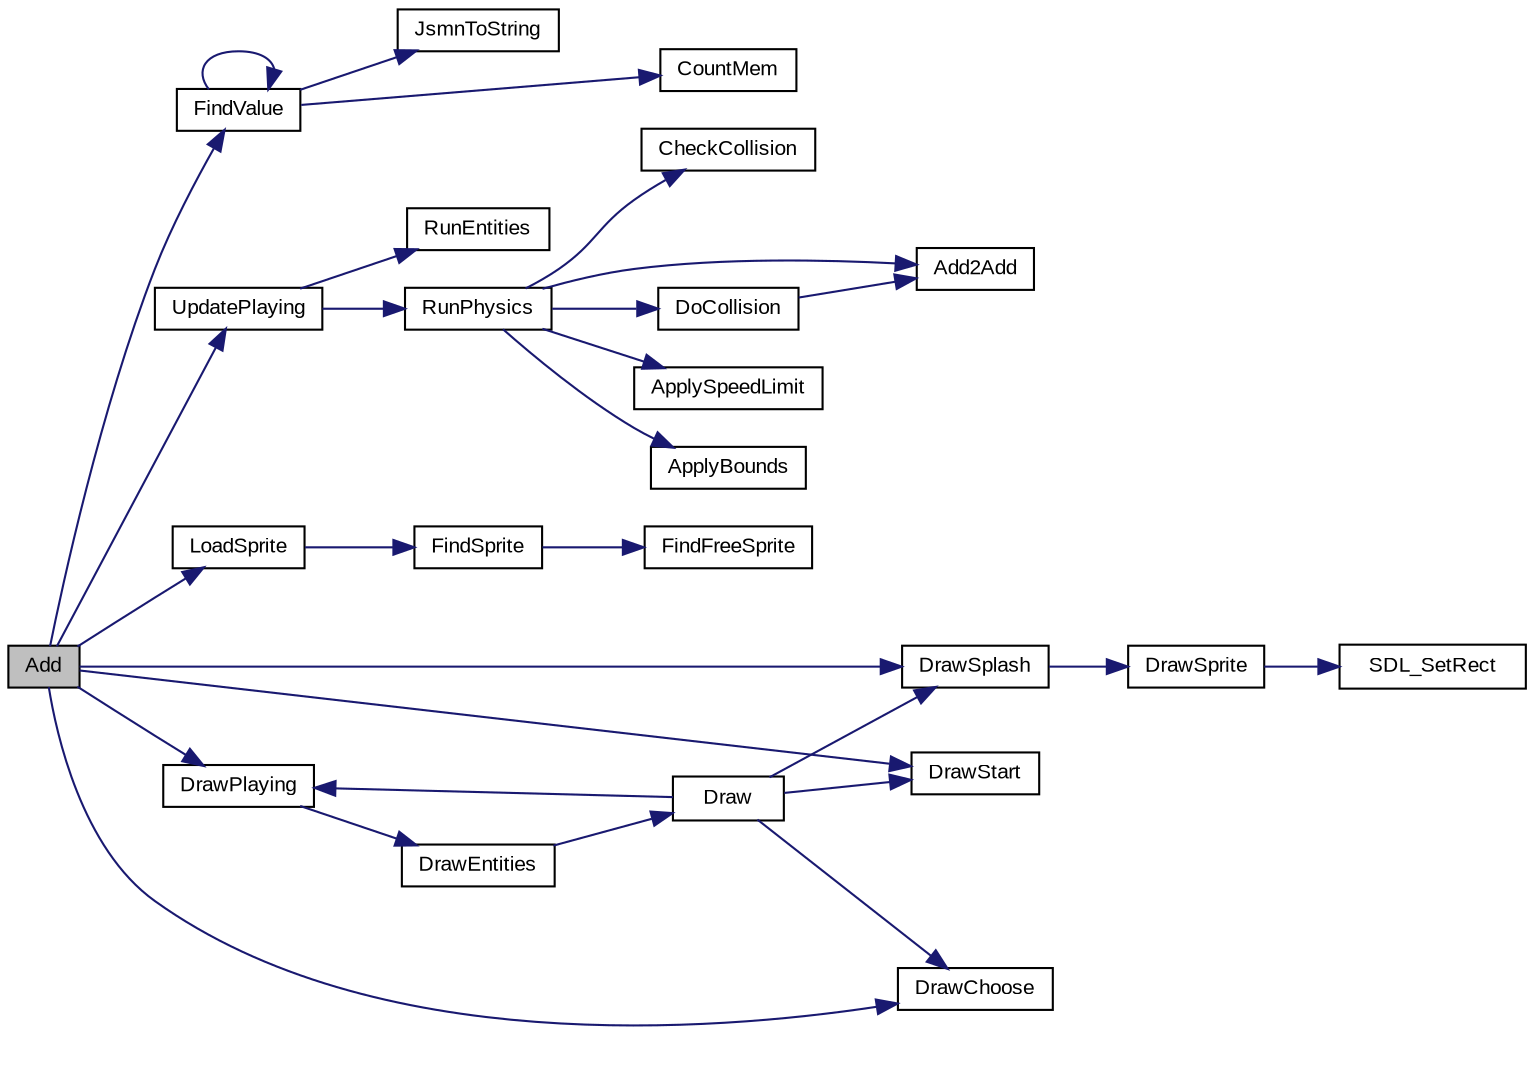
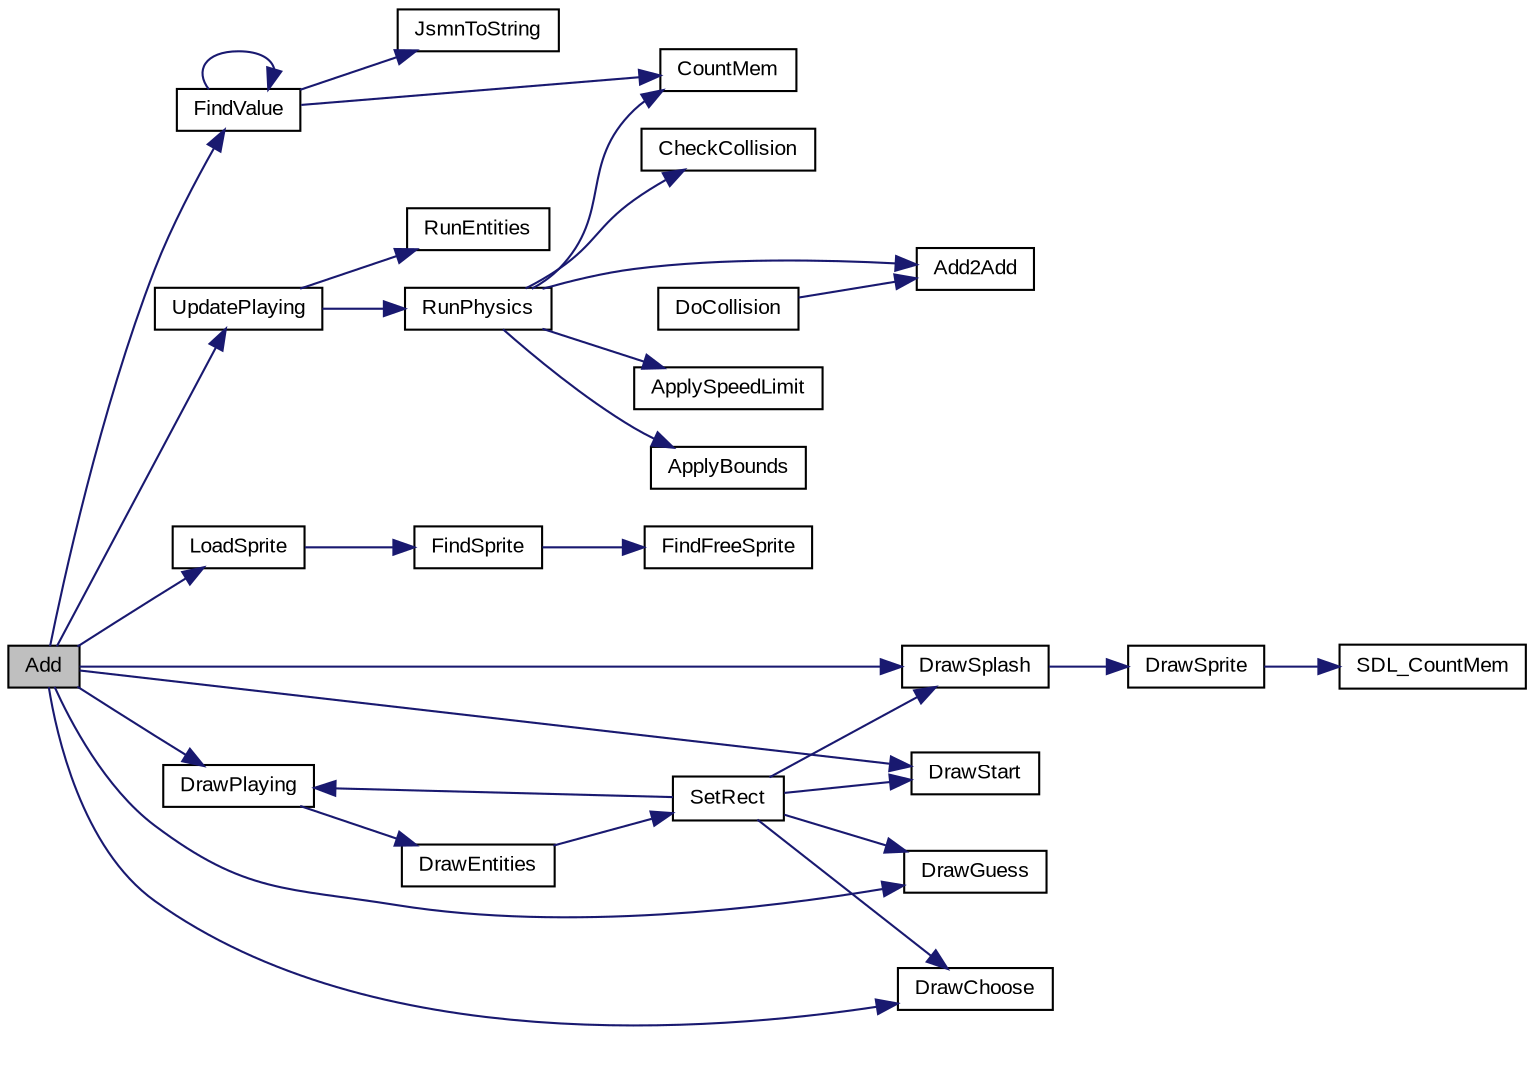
(594, 309) -> (594, 199)
(1433, 667) -> (1433, 667)
(728, 799) -> (728, 799)
none -> (975, 872)
